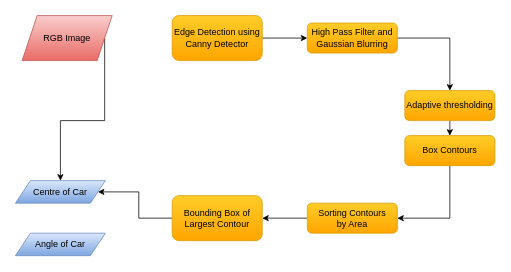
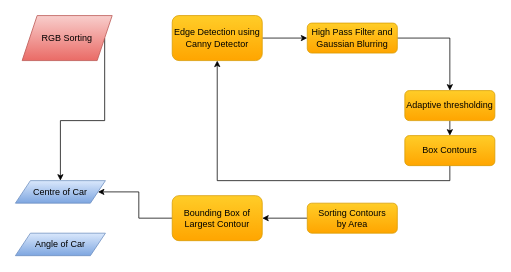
(67, 38) -> (67, 38)
(450, 218) -> (277, 180)
